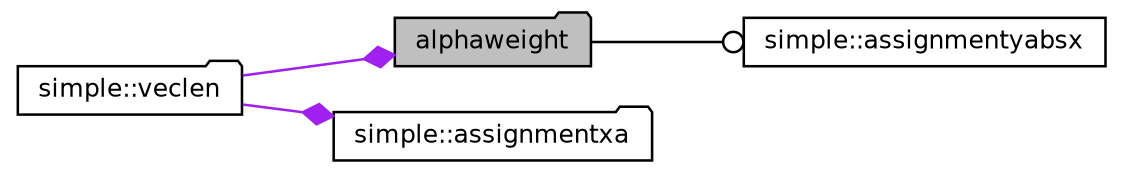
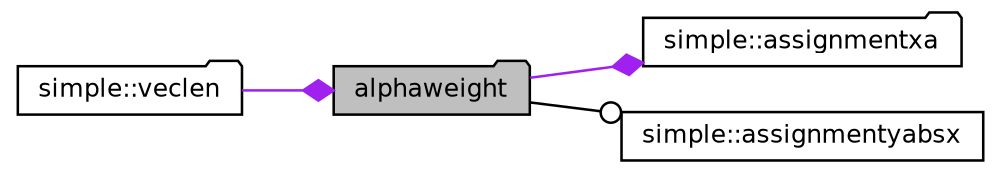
(272, 108) -> (571, 72)
